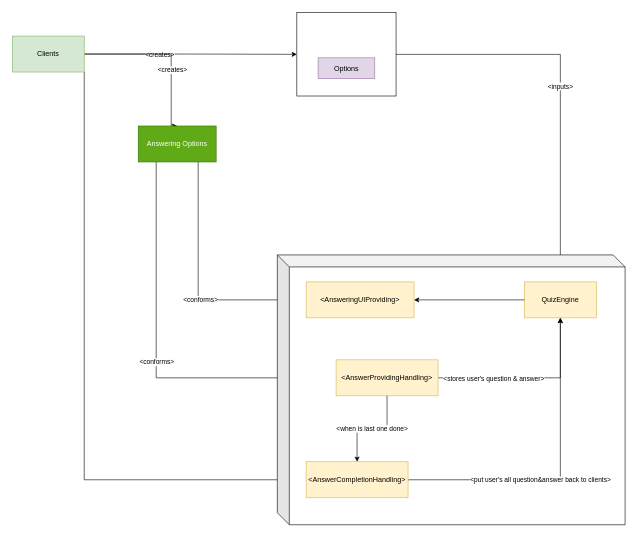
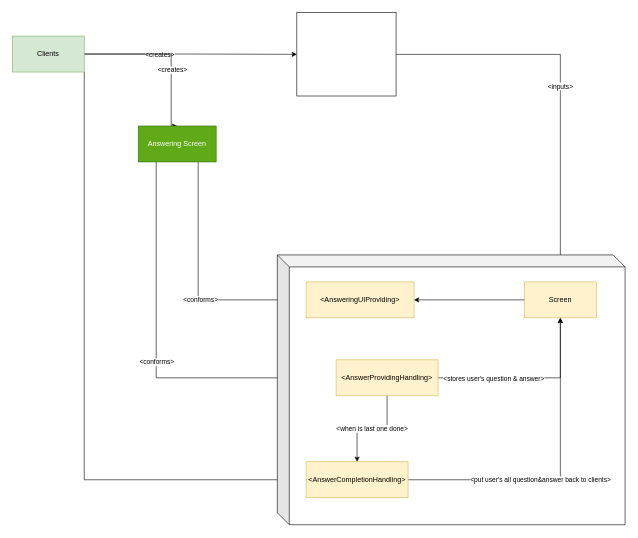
(347, 68) -> none
(177, 144) -> (177, 144)
(561, 300) -> (561, 300)
